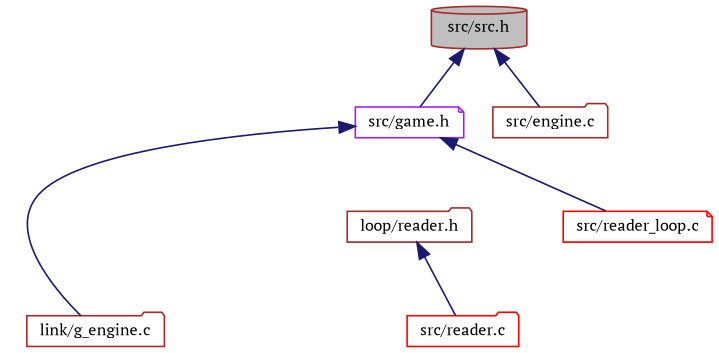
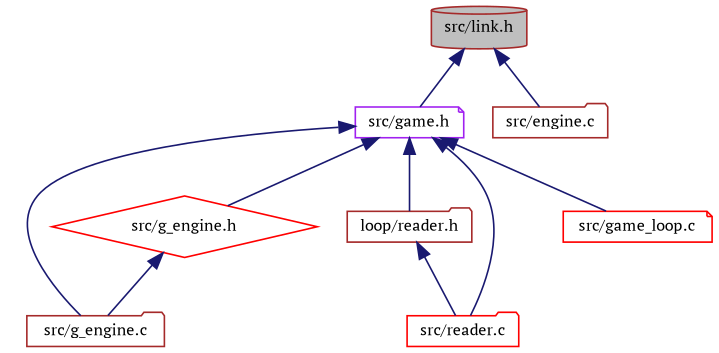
(479, 28) -> (479, 28)
none -> (410, 183)
none -> (494, 225)
none -> (185, 227)
(638, 227) -> (638, 227)
(96, 331) -> (96, 331)
